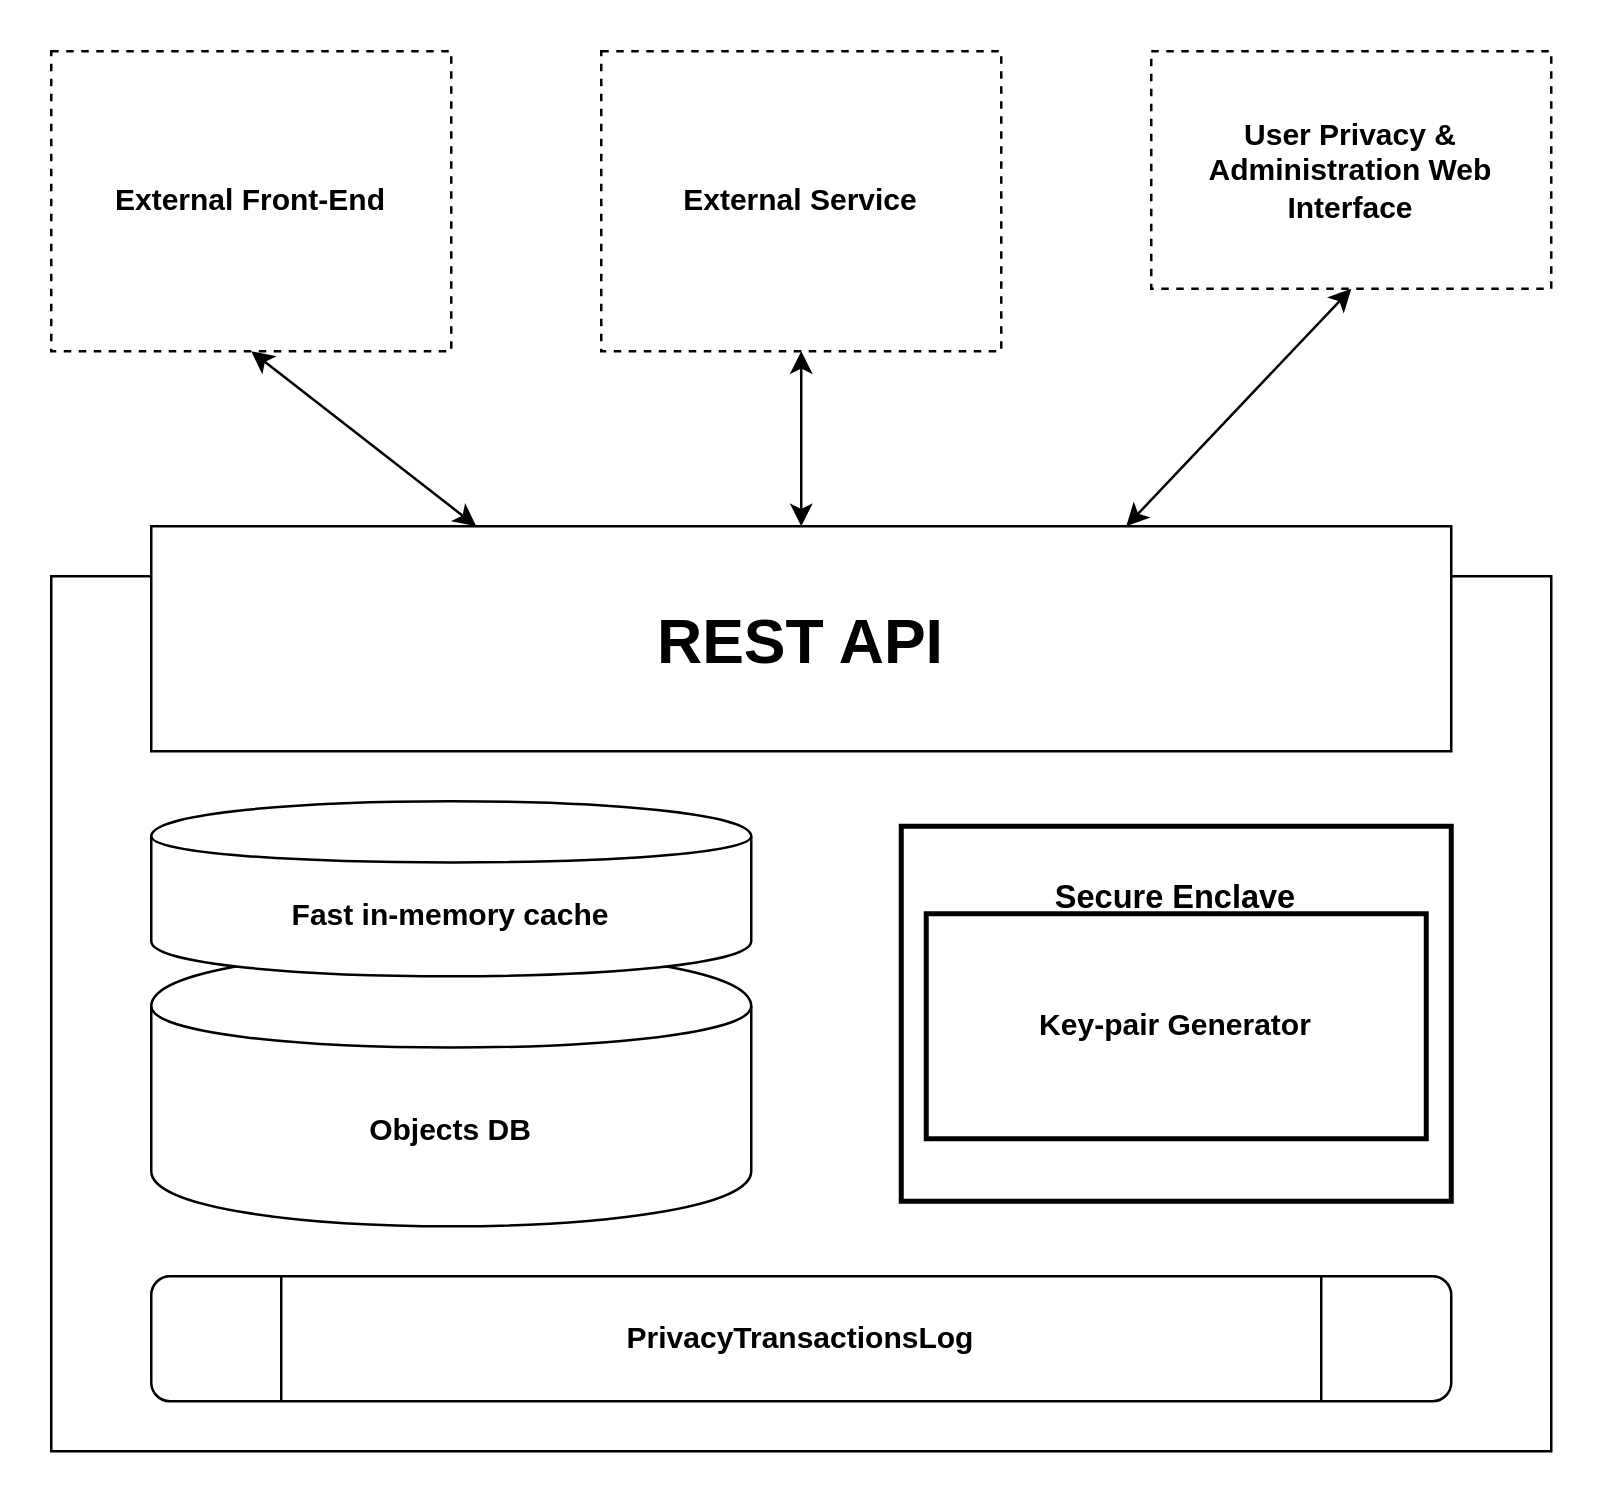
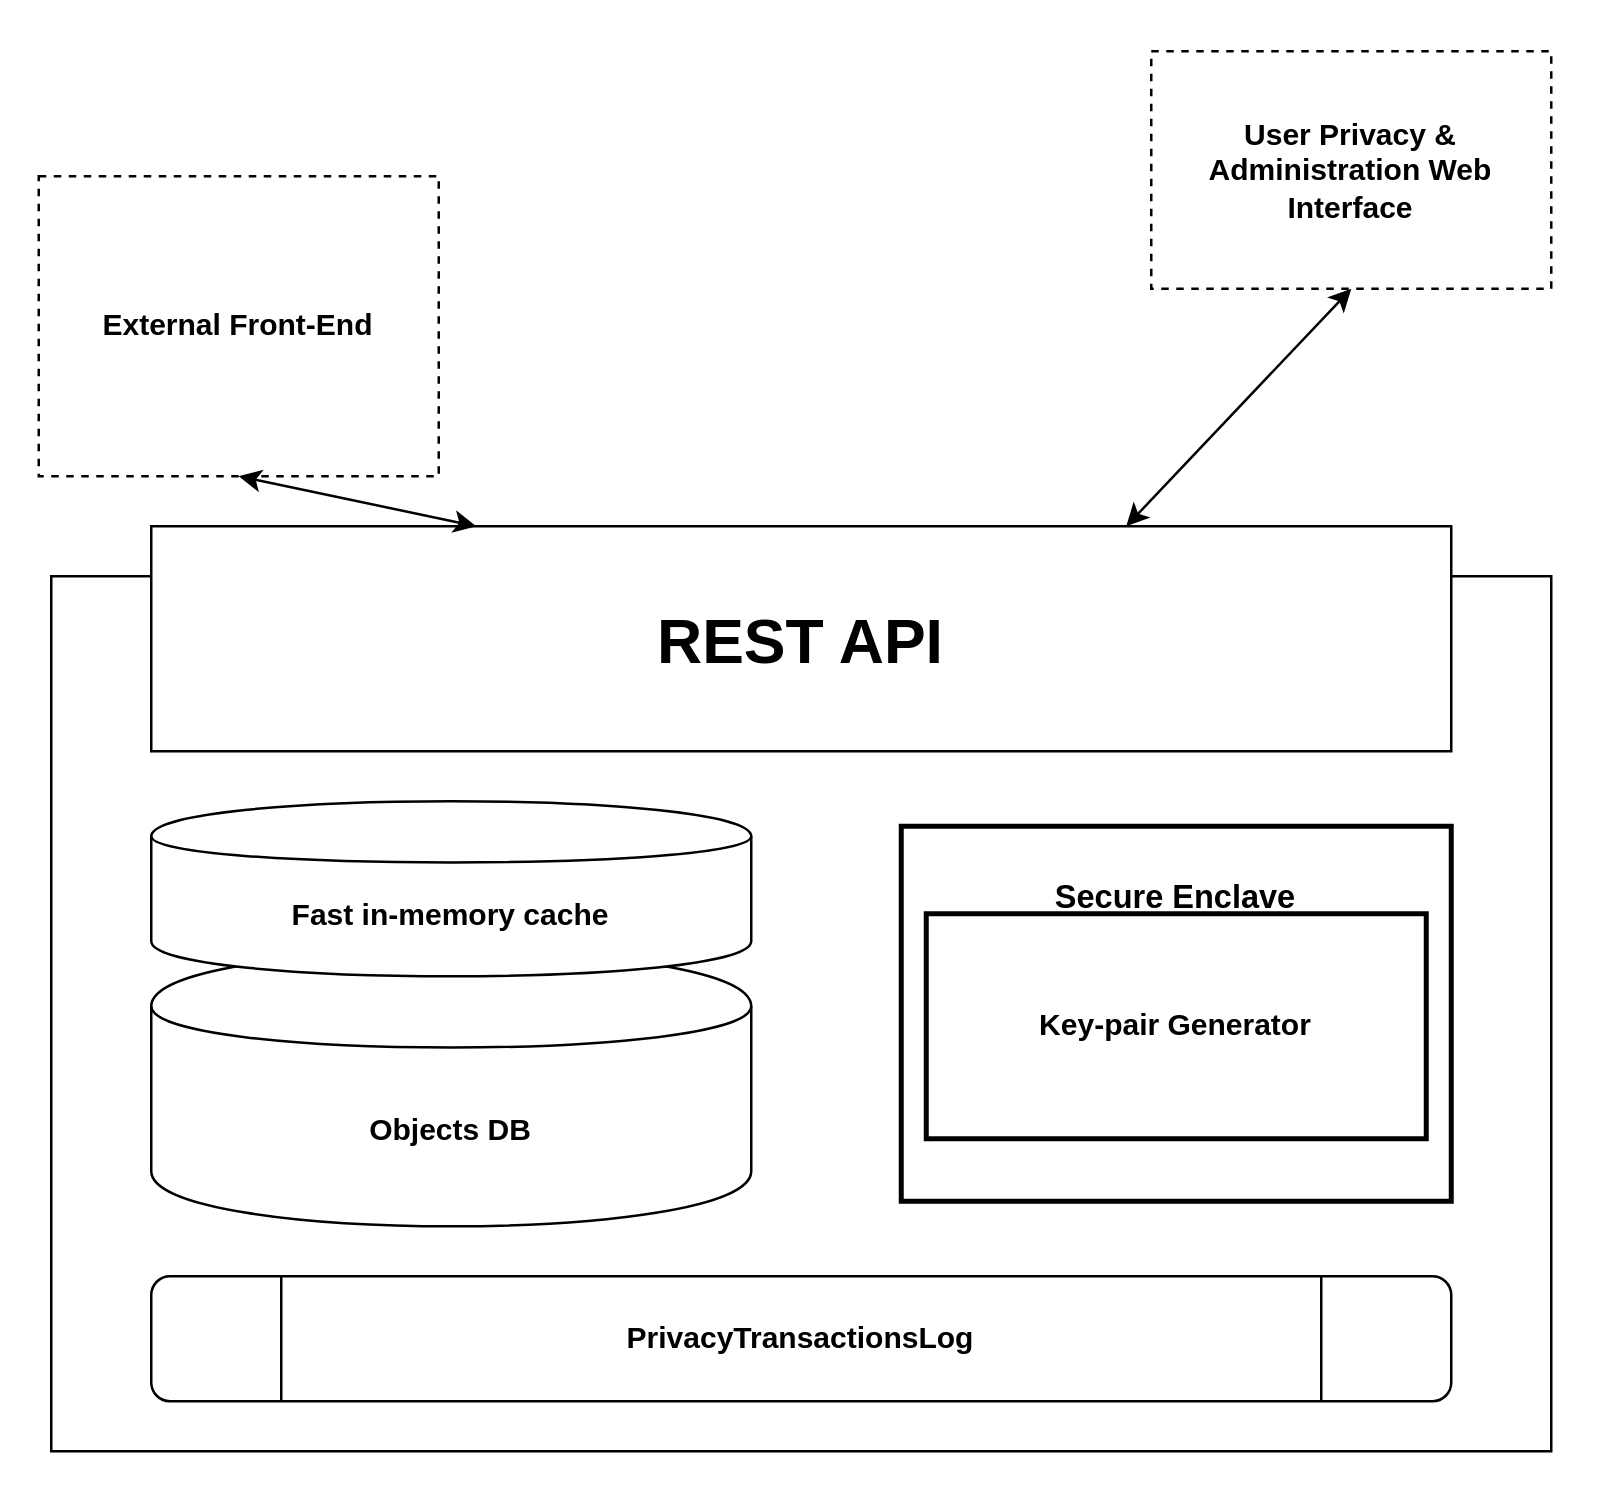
(251, 201) -> (239, 326)
(801, 201) -> none
(801, 439) -> none
